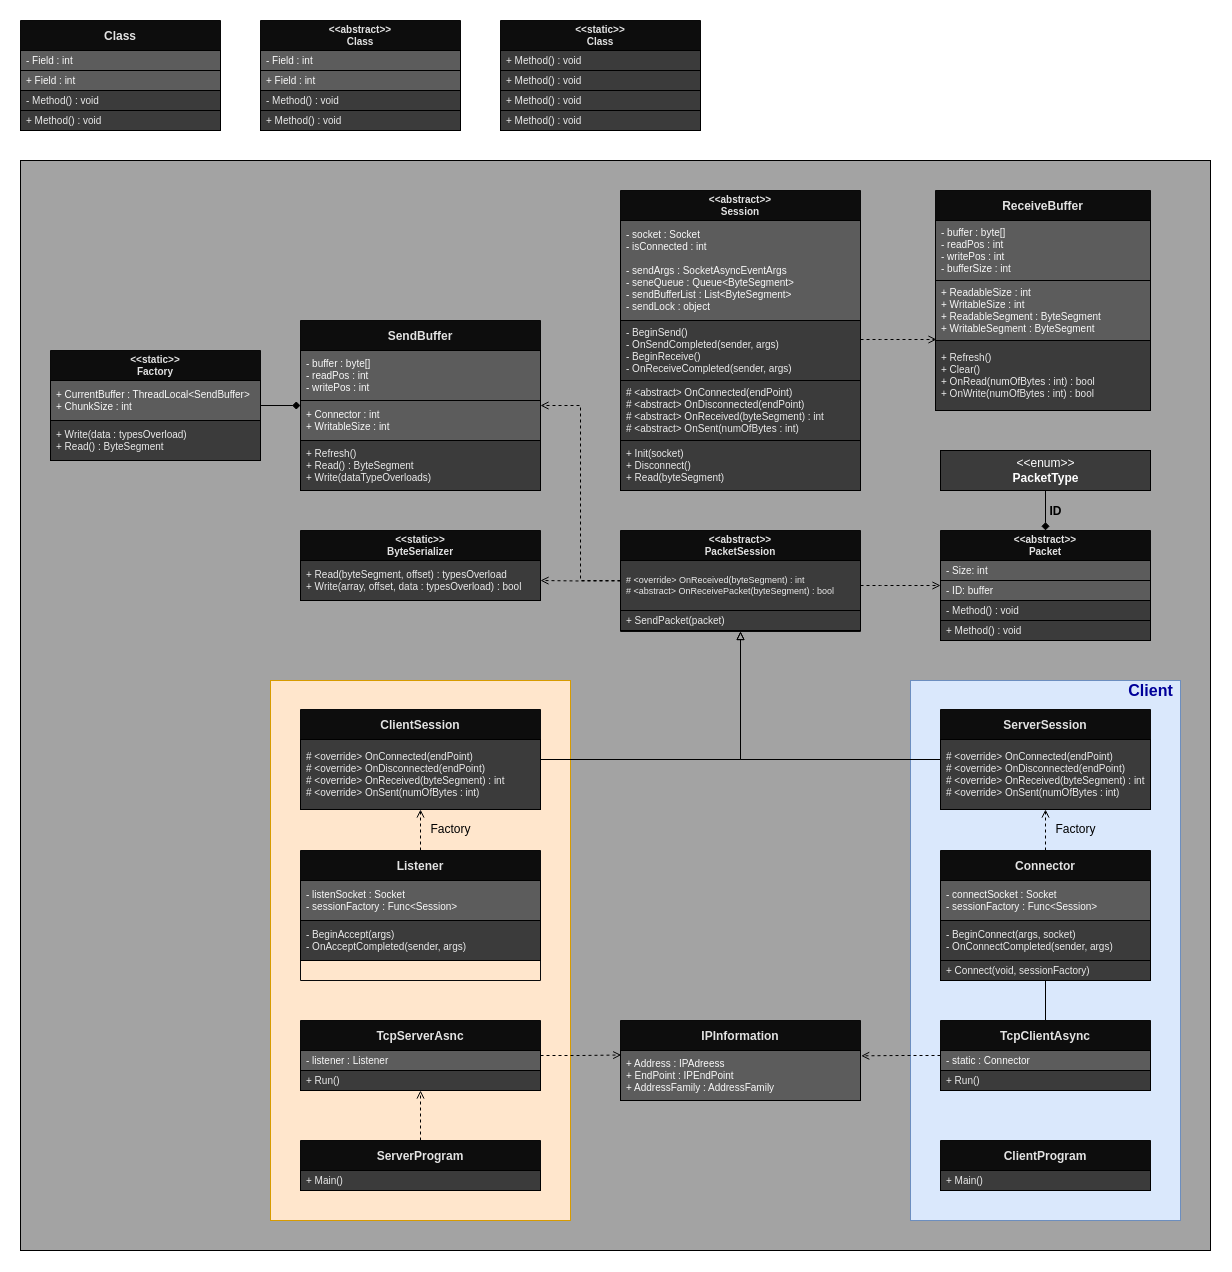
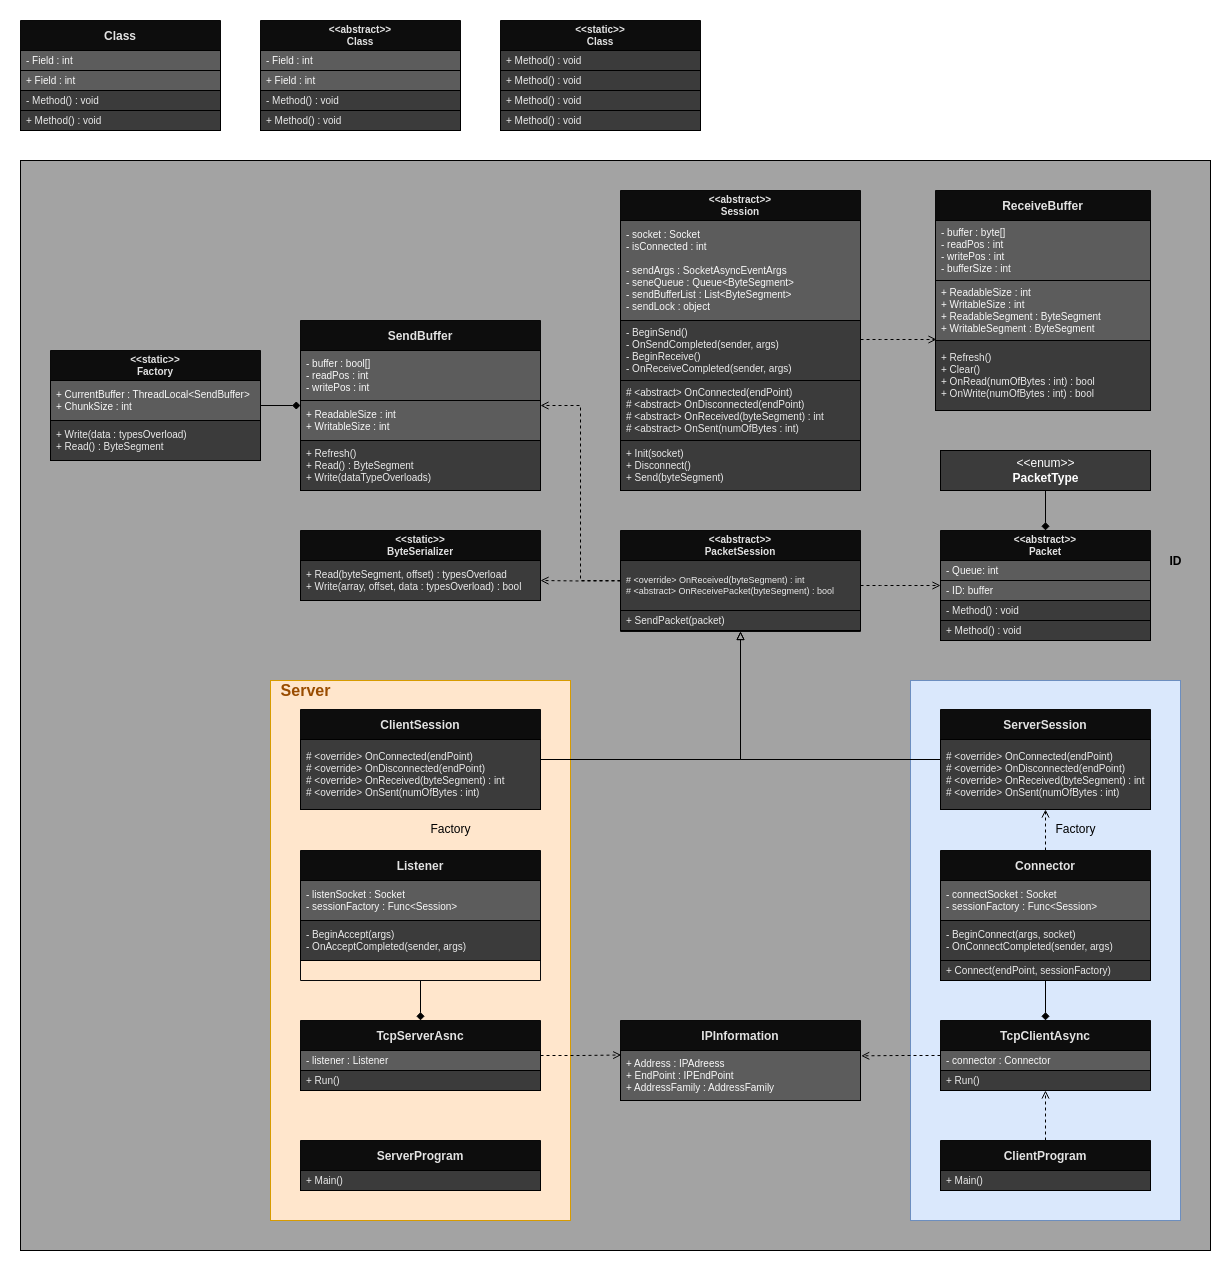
(348, 364) -> (347, 364)
(347, 415) -> (353, 415)
(663, 454) -> (663, 454)
(1056, 512) -> (1176, 562)
(970, 571) -> (974, 571)
none -> (306, 691)
(1151, 691) -> none
(421, 831) -> none
(1026, 971) -> (1038, 971)
none -> (421, 997)
(1046, 1016) -> (1046, 1012)
(996, 1061) -> (1005, 1061)
(421, 1117) -> none
none -> (1046, 1117)
